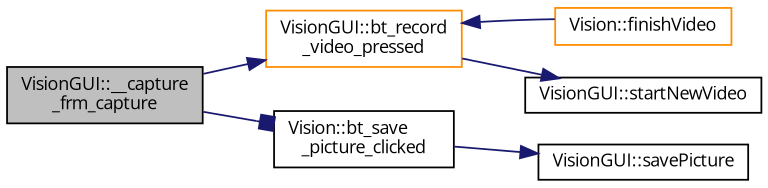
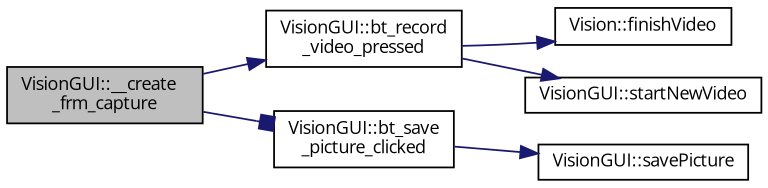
(517, 20) -> (500, 45)
(643, 26) -> (643, 26)
(364, 39) -> (364, 39)
(105, 95) -> (105, 95)
(364, 139) -> (364, 139)
